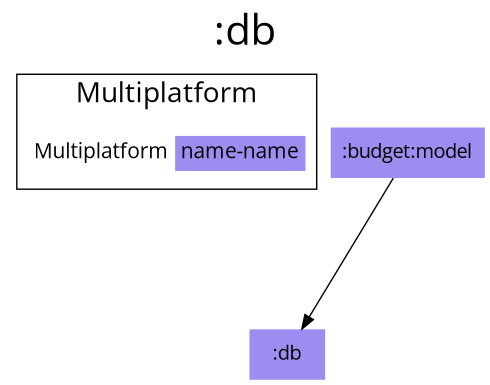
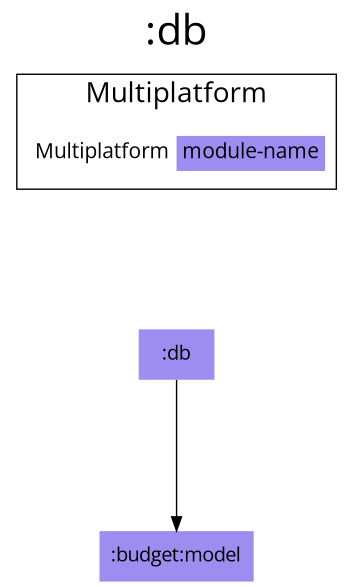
(240, 152) -> (251, 152)
(351, 248) -> (177, 448)
